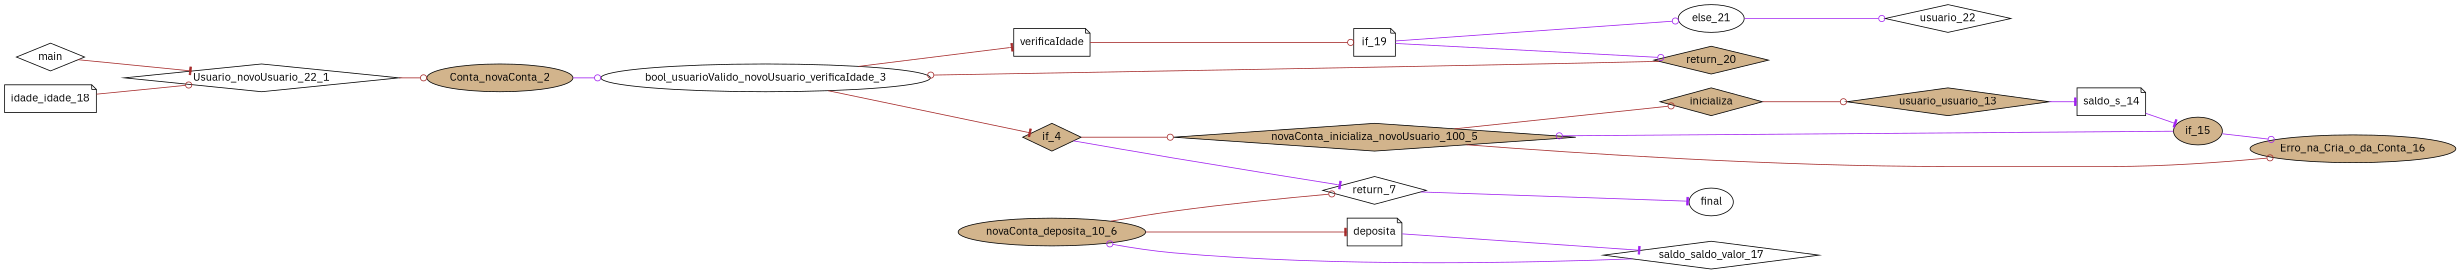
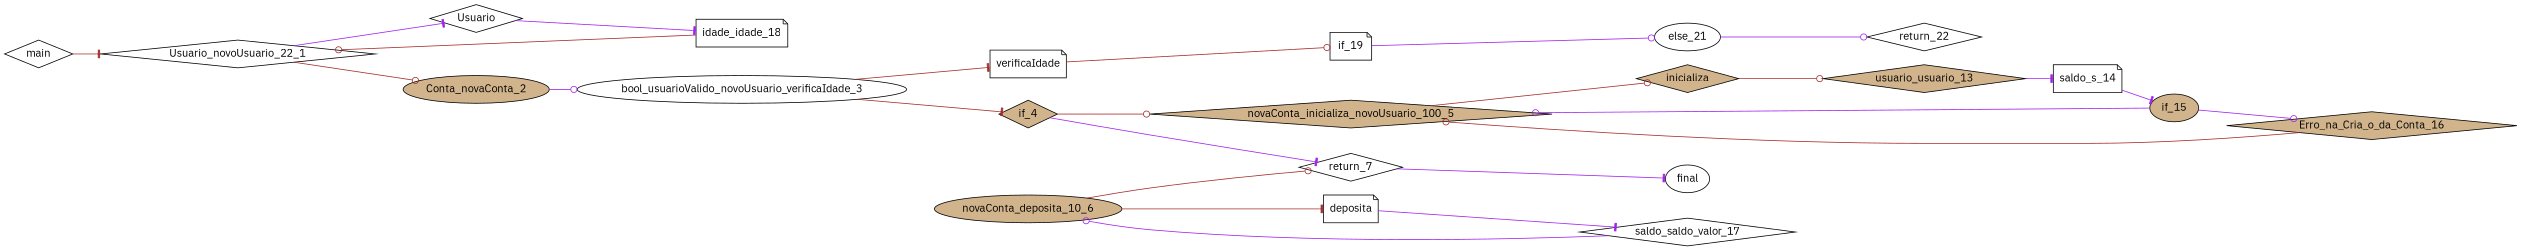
none -> (476, 18)
(1948, 18) -> (1924, 37)
(1711, 60) -> none
(2353, 149) -> (2372, 126)
(1866, 166) -> (1874, 143)
